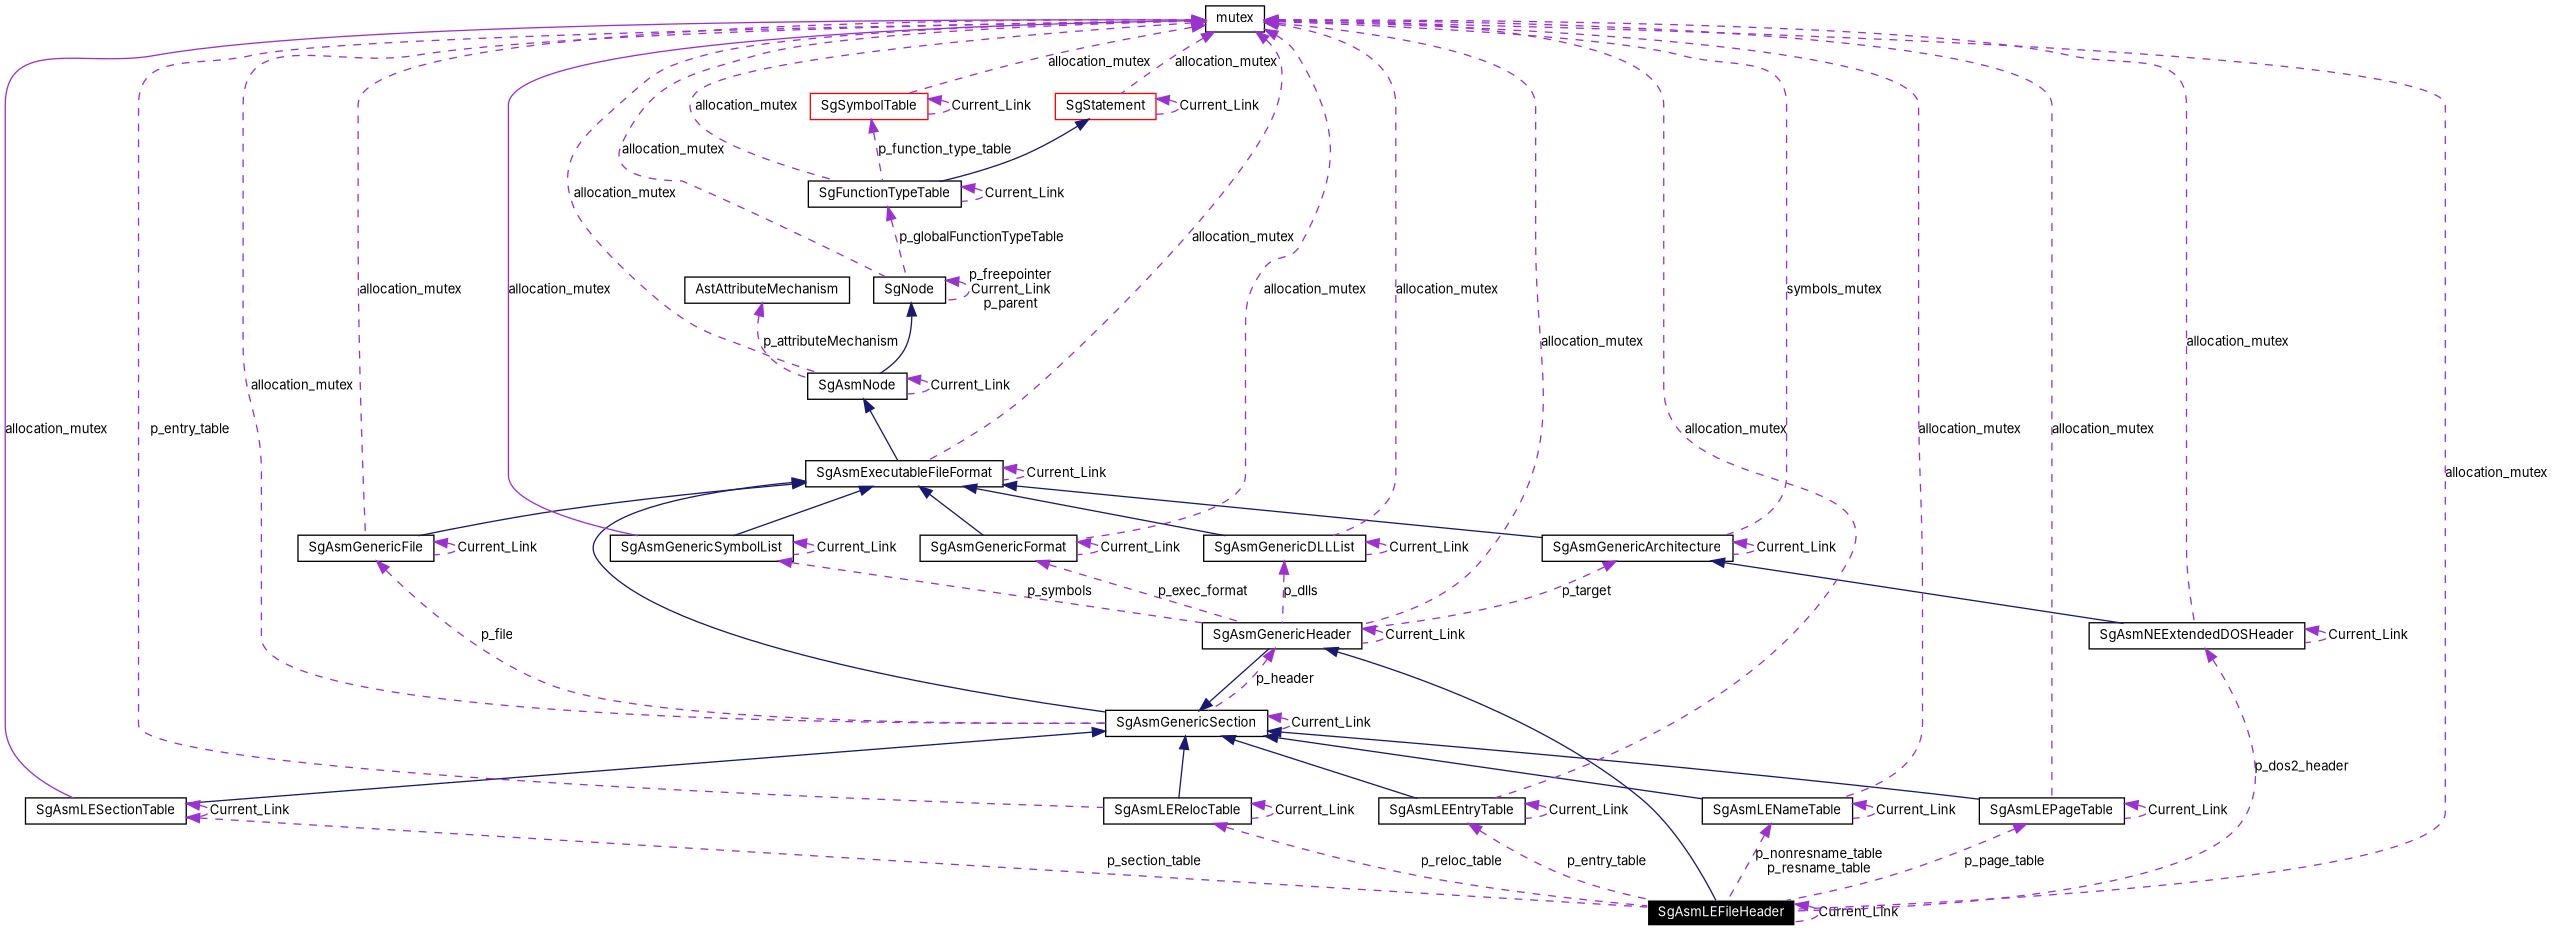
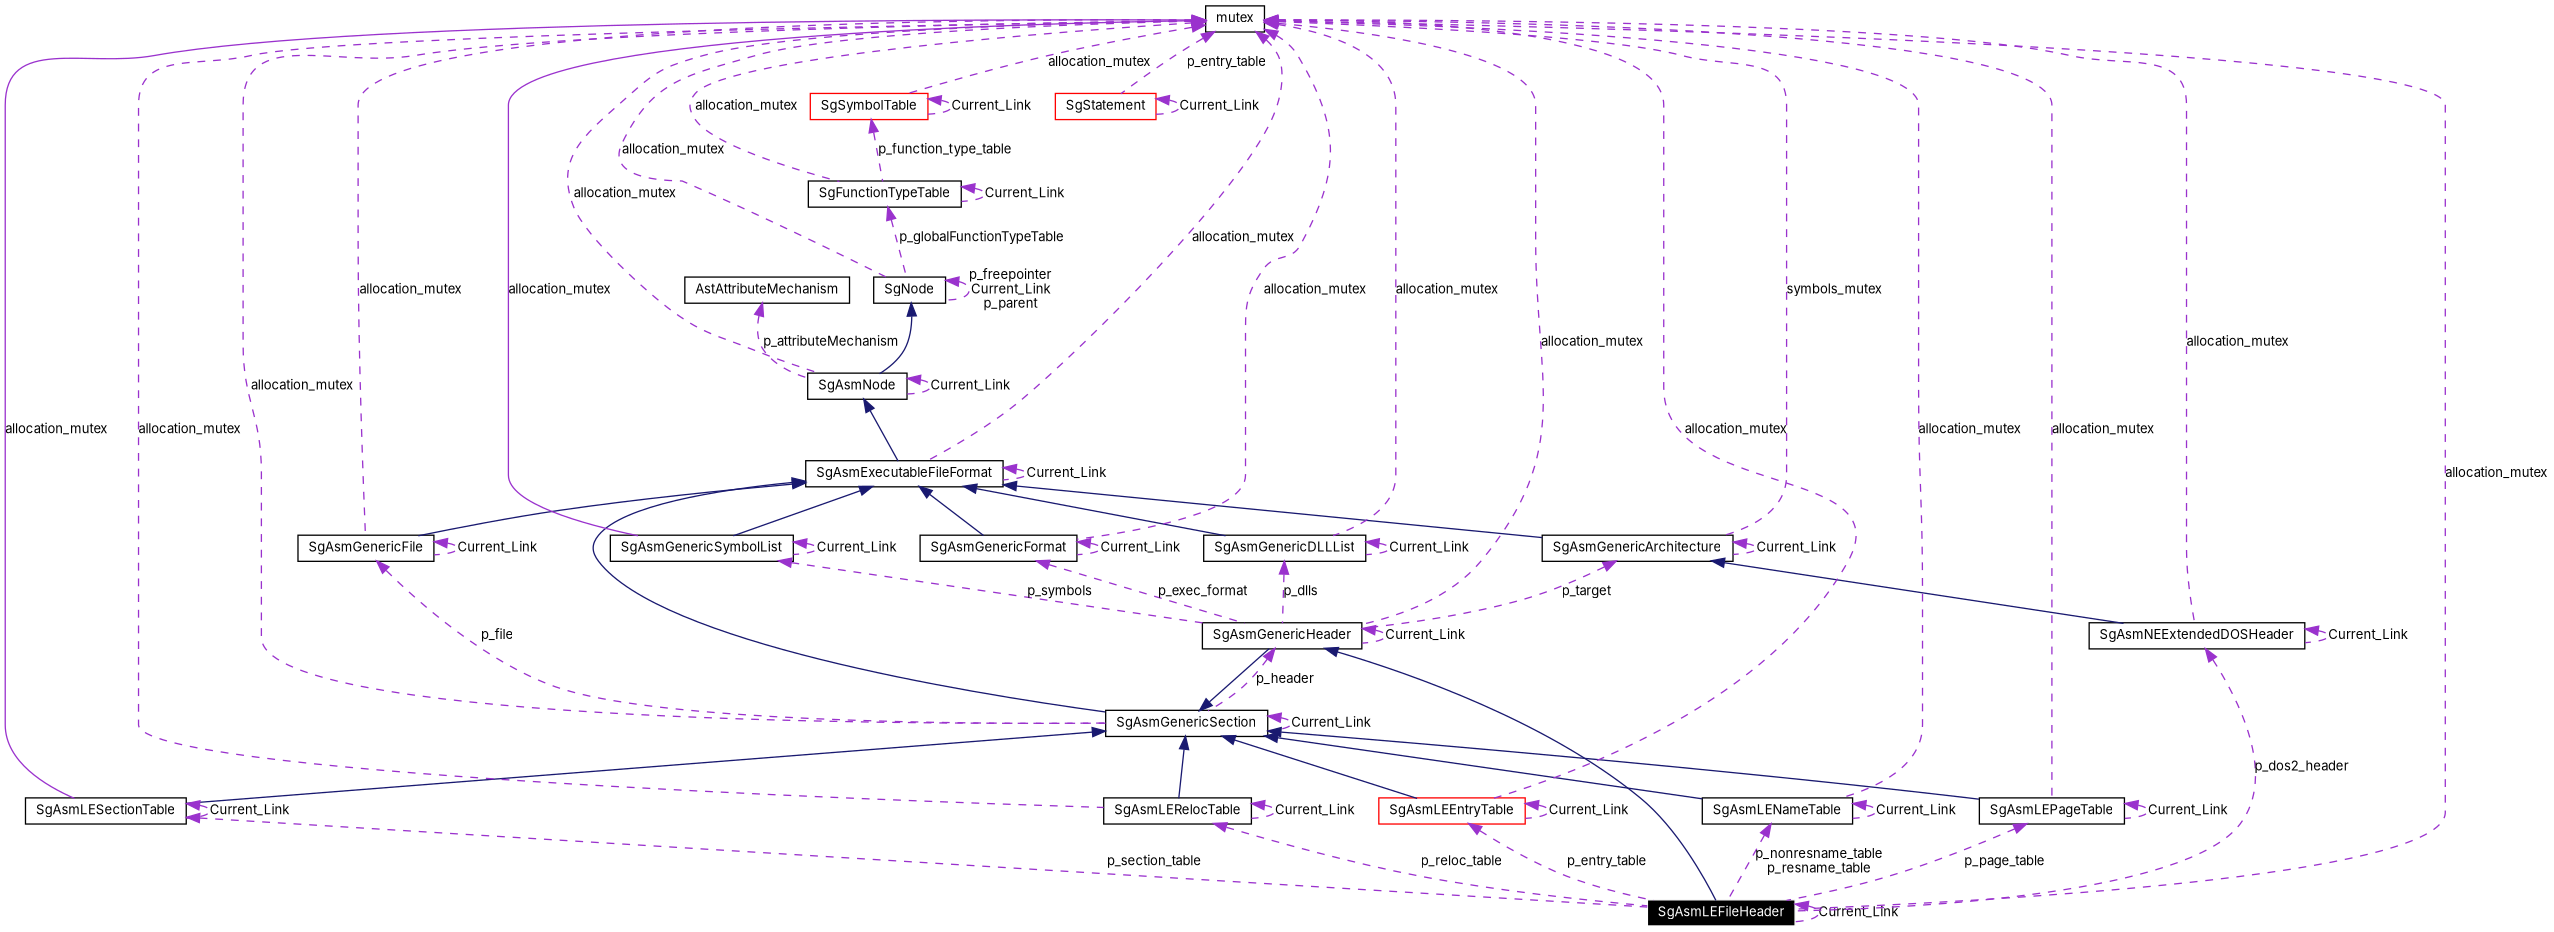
(1227, 63) -> (1227, 63)
(1011, 160) -> none
(190, 430) -> (190, 430)
(1452, 811) -> (1452, 811)
